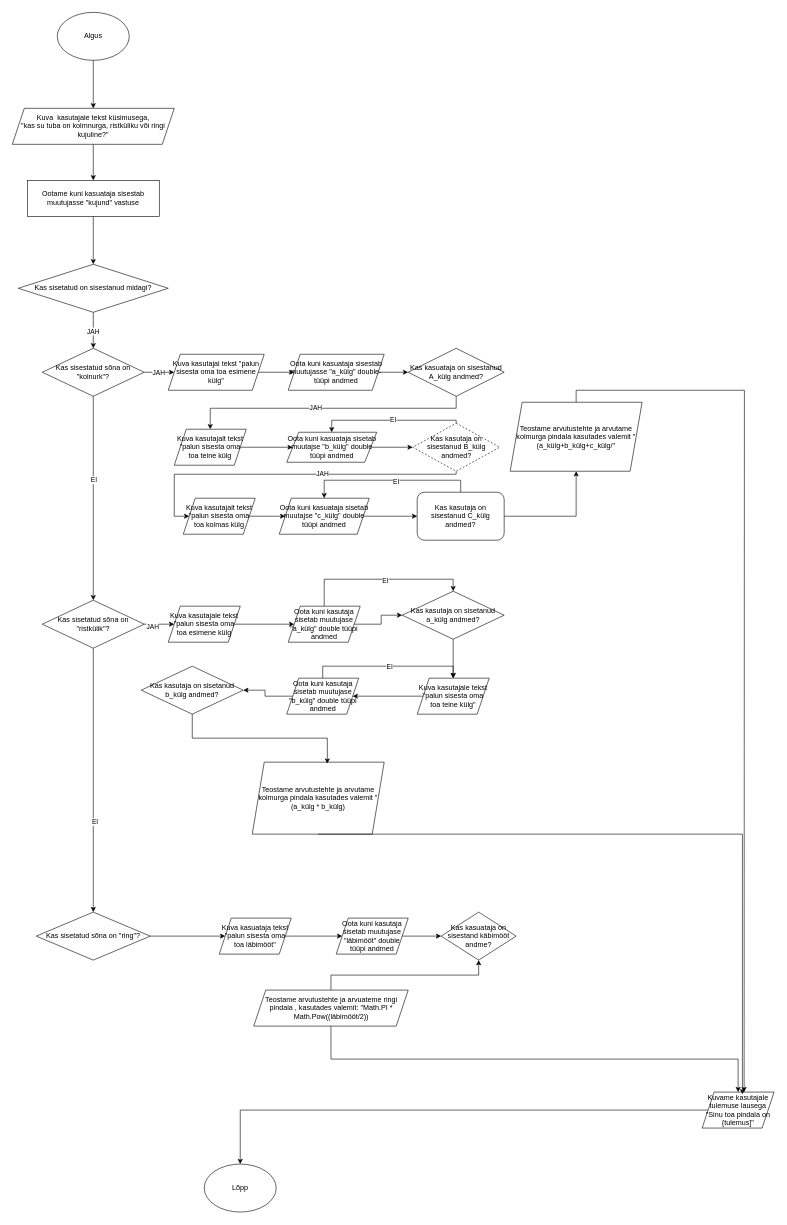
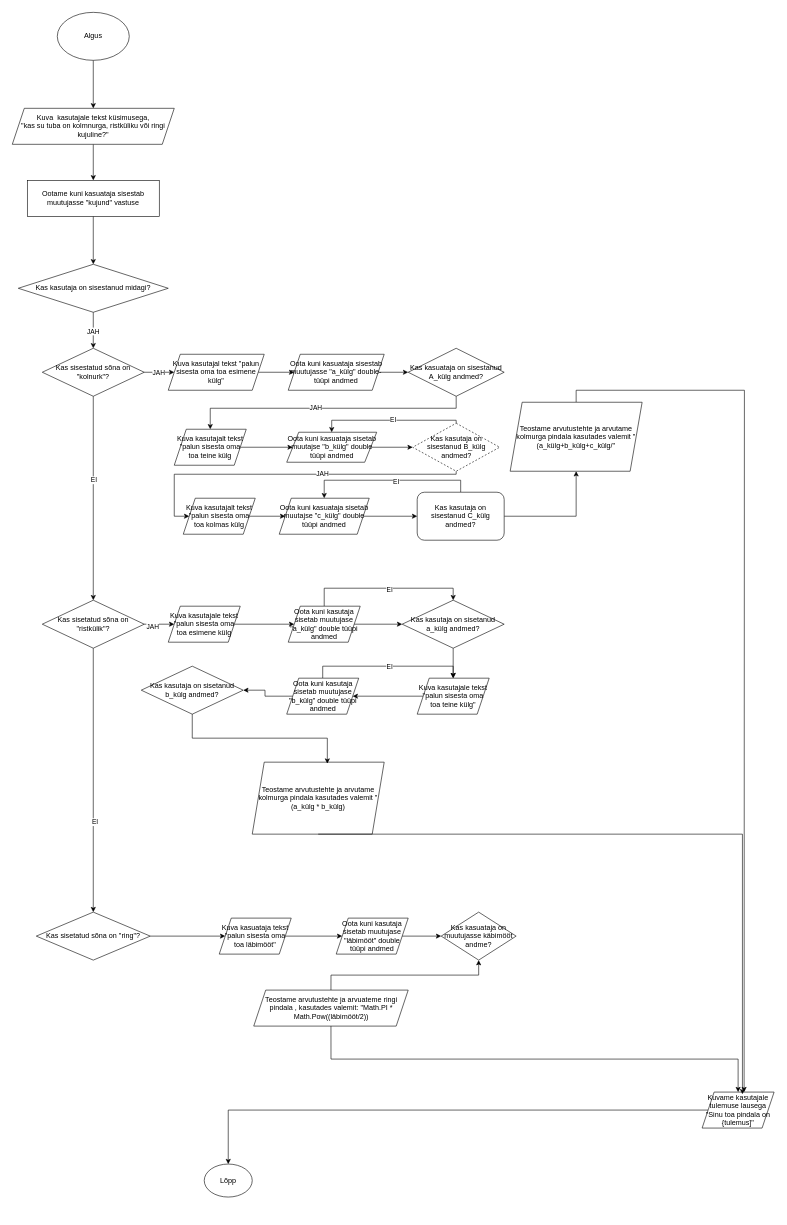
(93, 288) -> (93, 288)
(453, 615) -> (453, 624)
(479, 936) -> (479, 936)
(240, 1188) -> (228, 1181)
